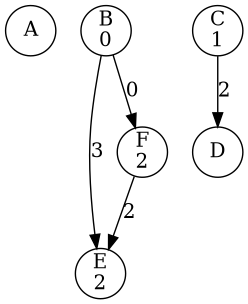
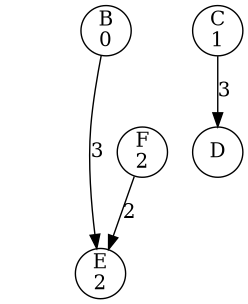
(31, 31) -> none
(122, 85) -> none
(225, 91) -> (225, 91)
